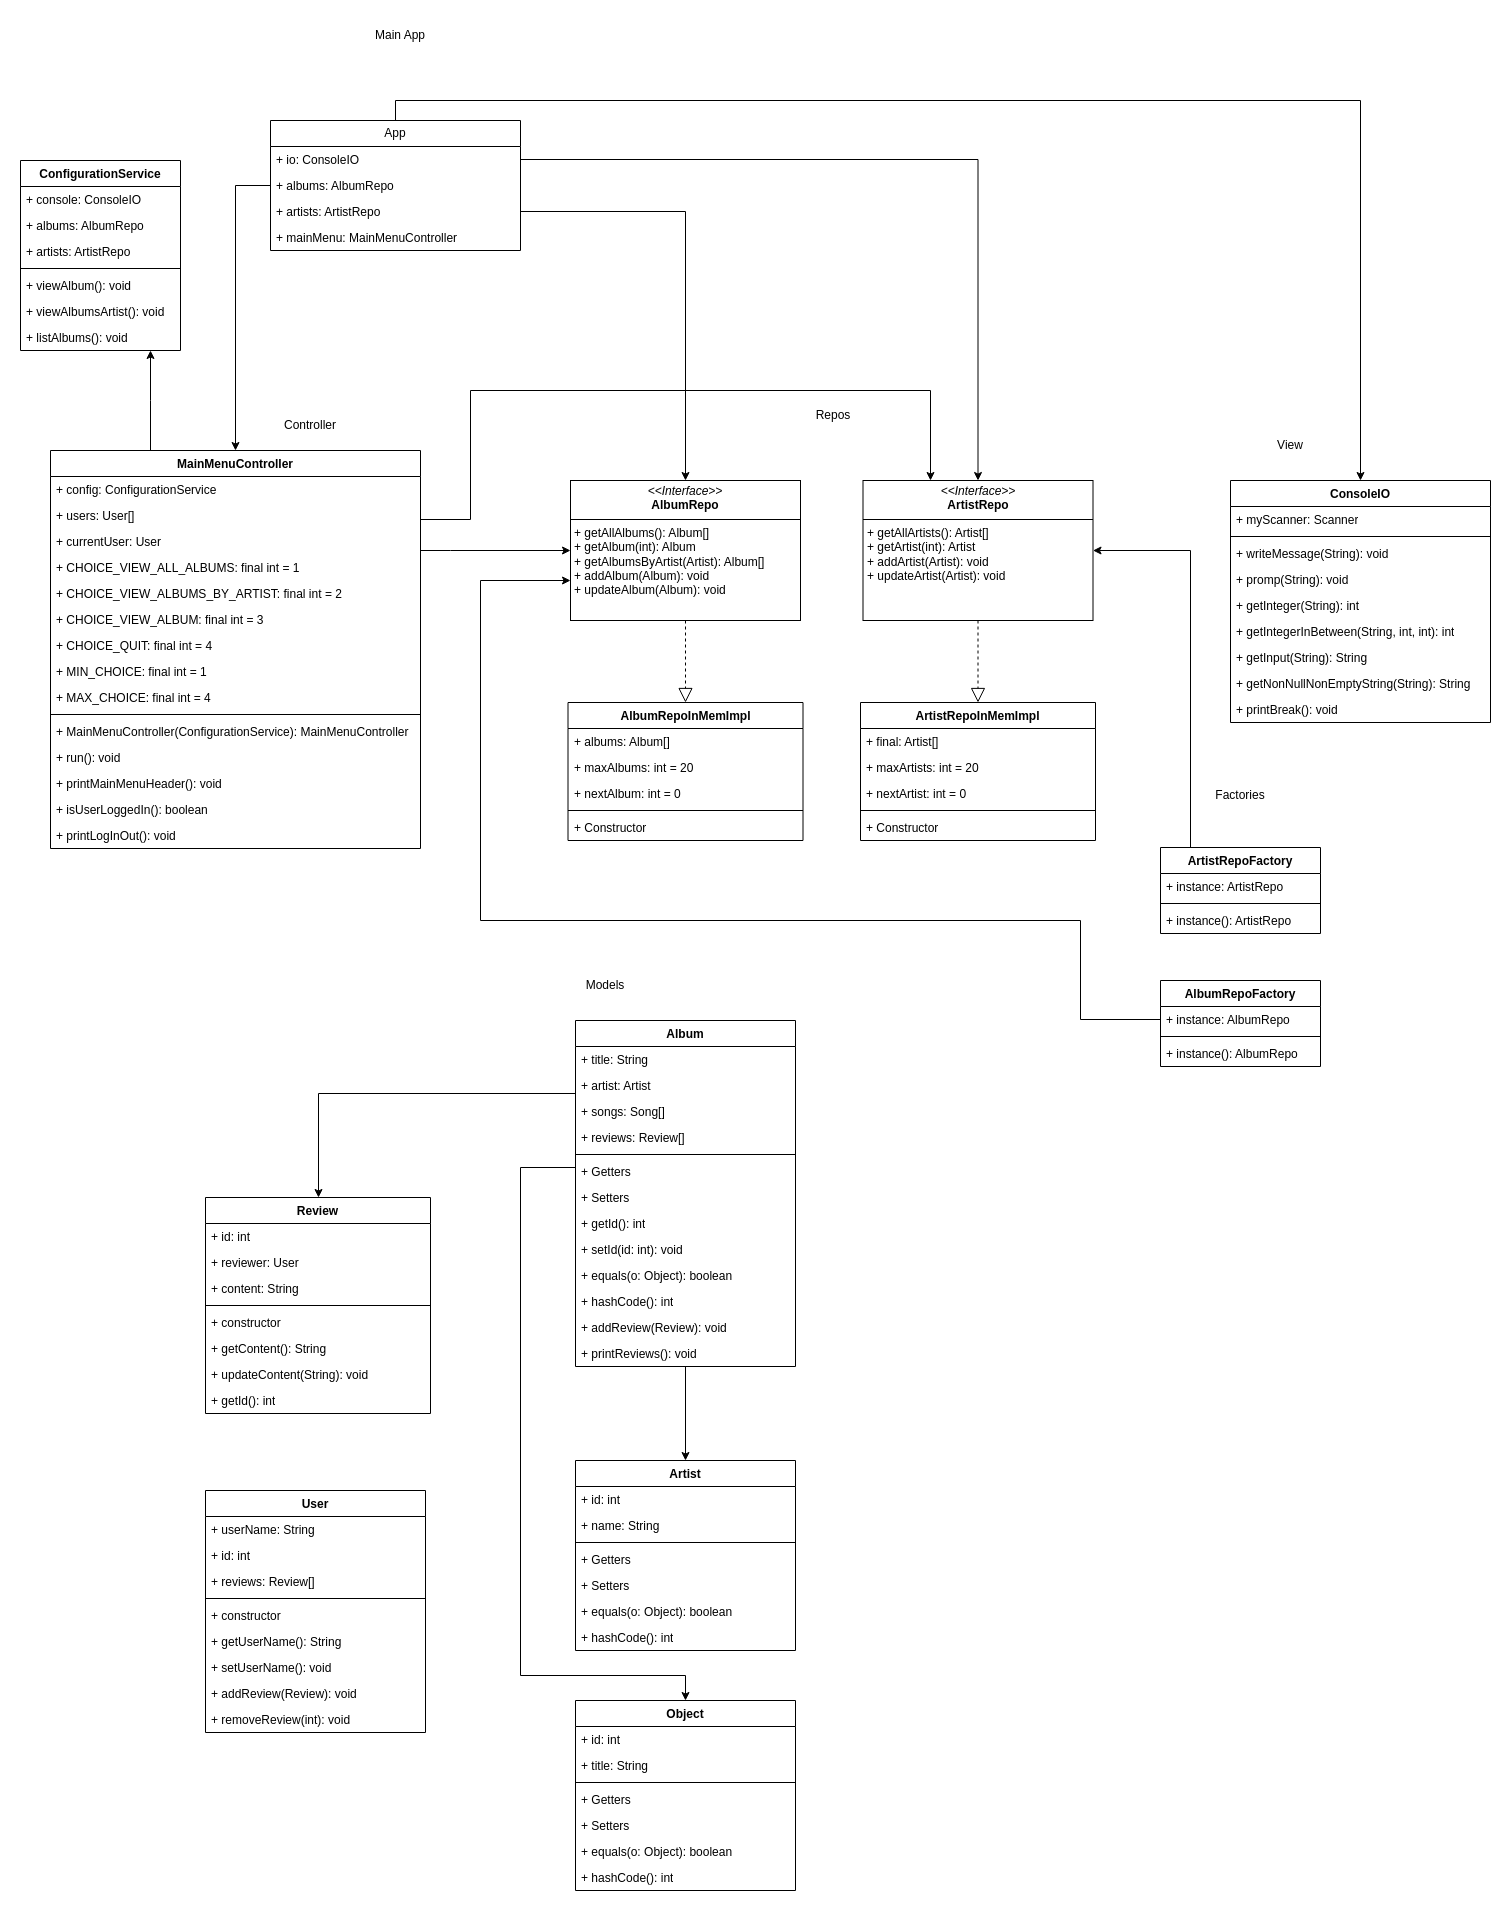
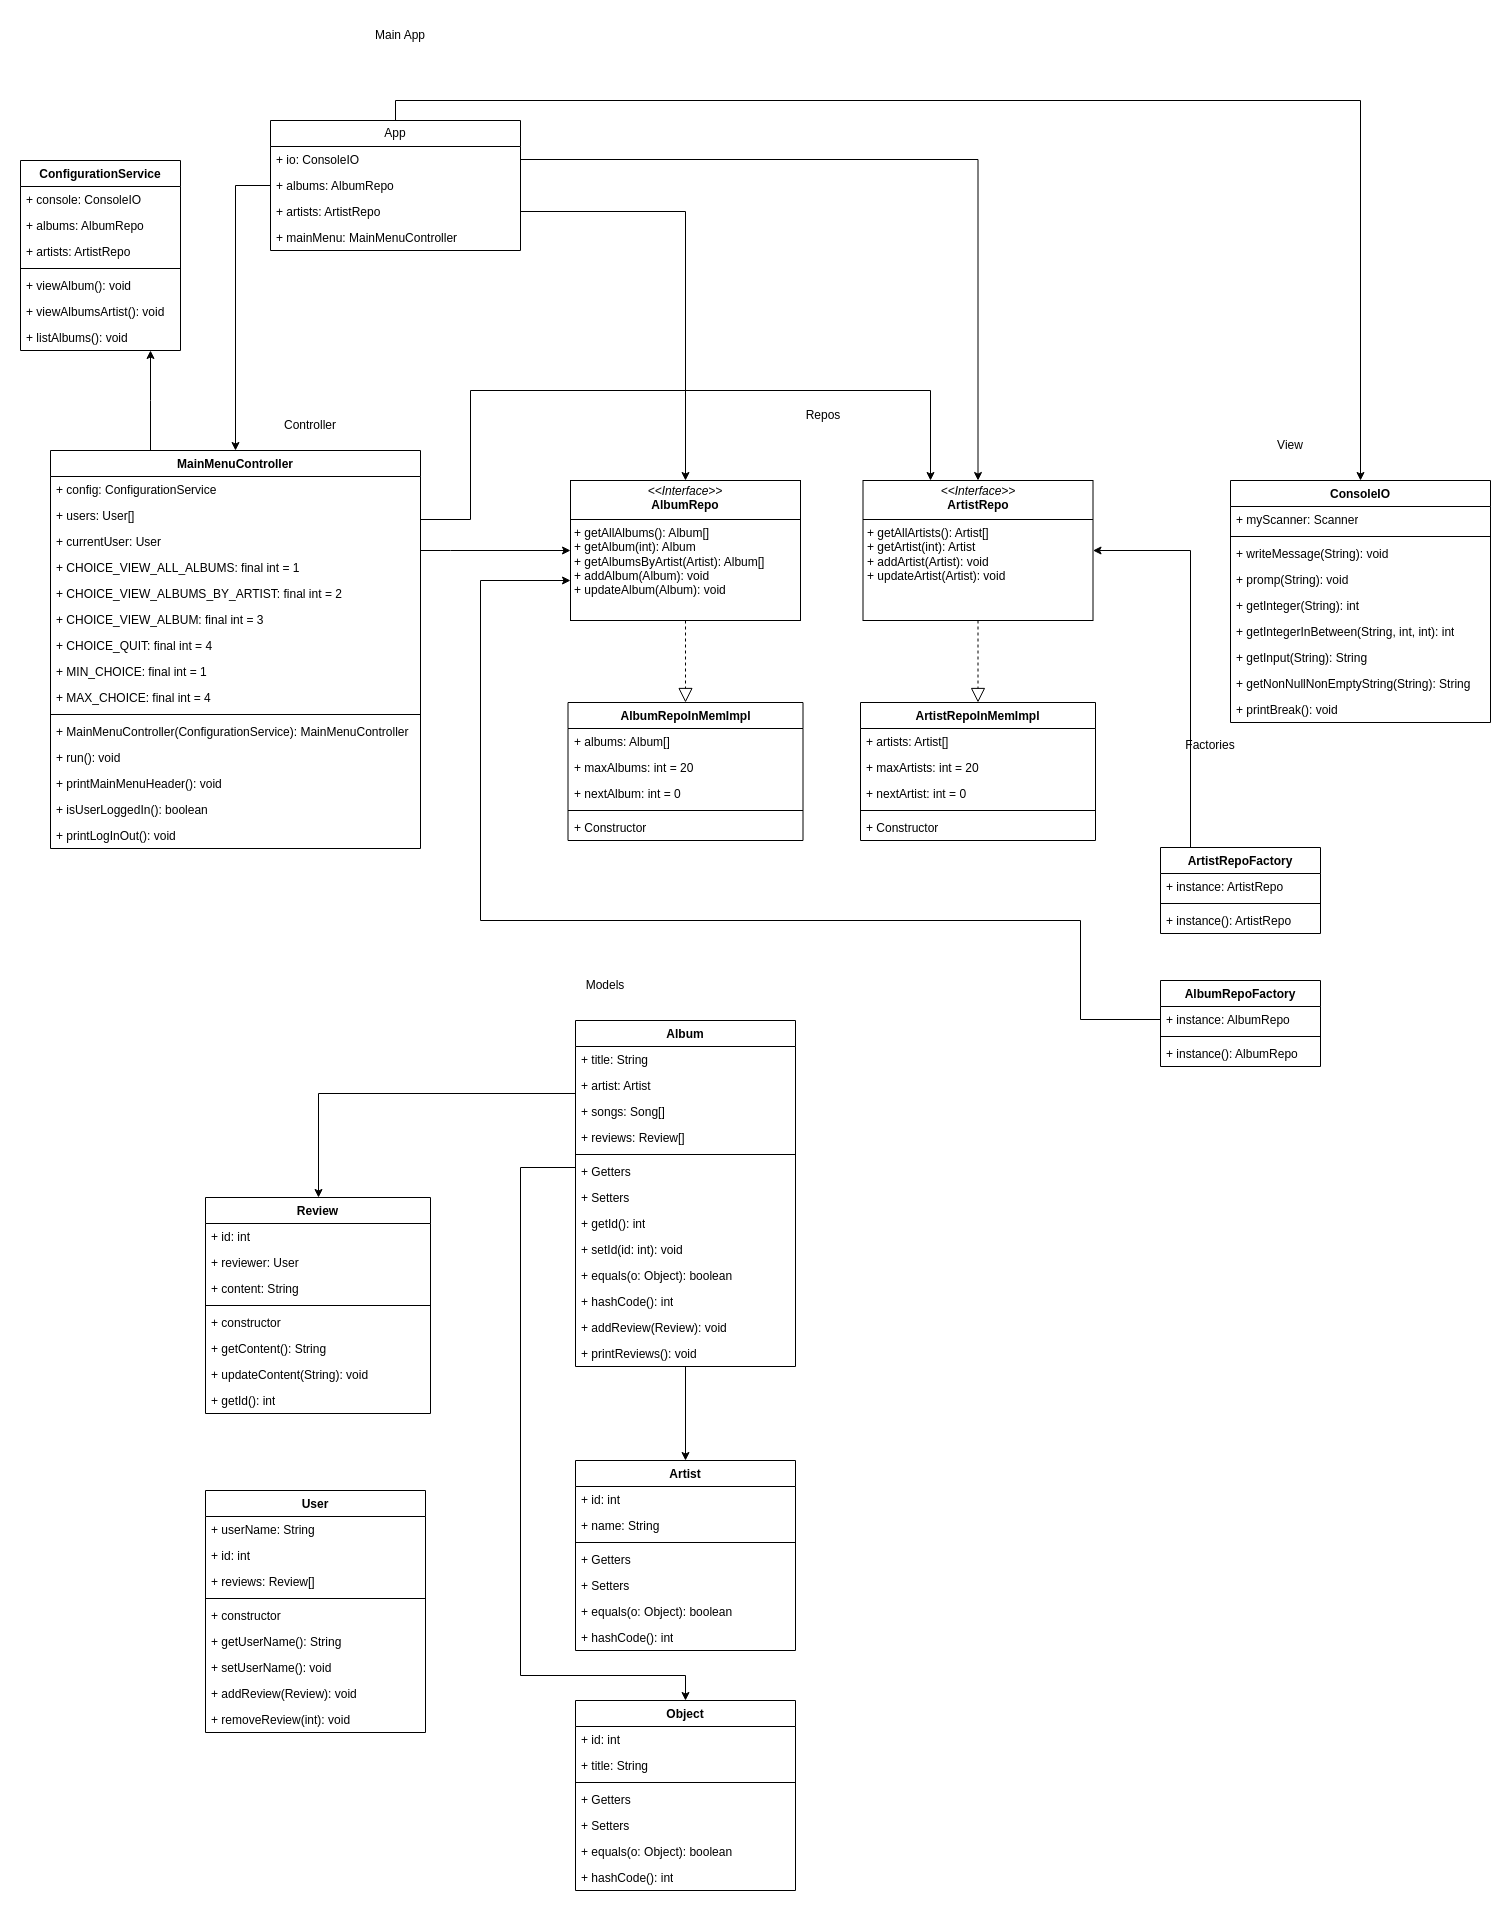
(833, 416) -> (823, 416)
(914, 743) -> (923, 743)
(1241, 796) -> (1211, 746)
